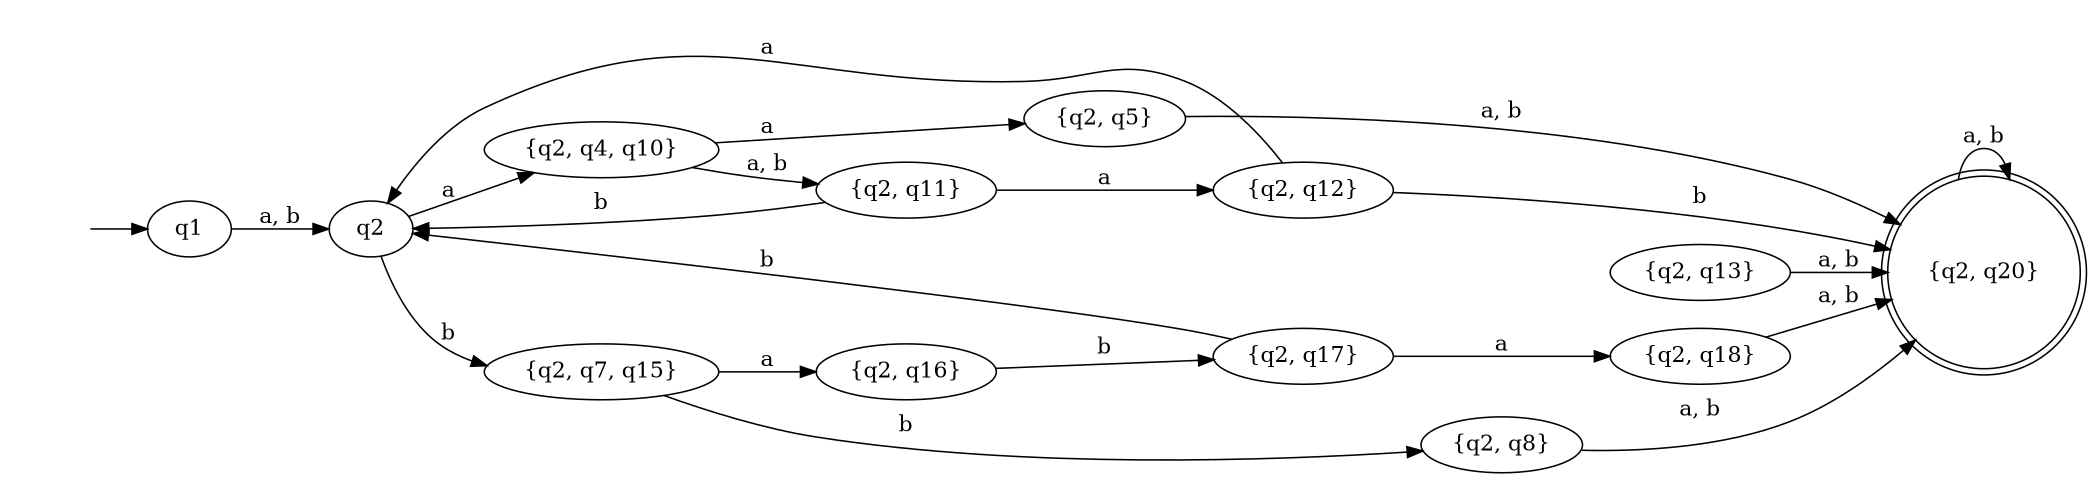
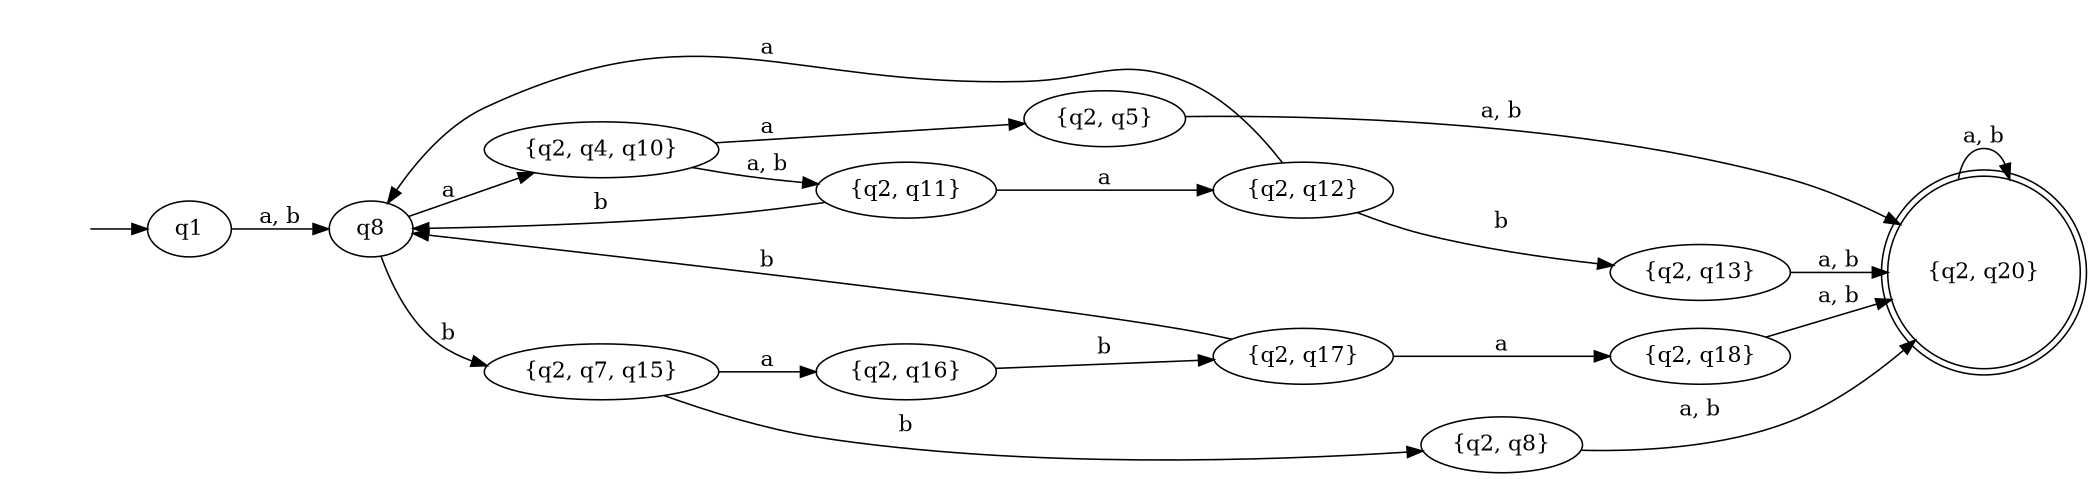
(1635, 210) -> (1476, 246)
(371, 229) -> (371, 229)
